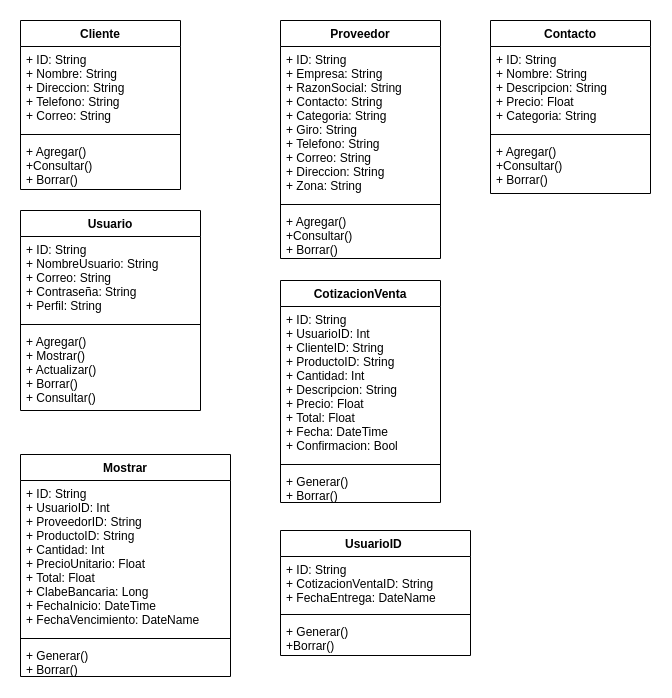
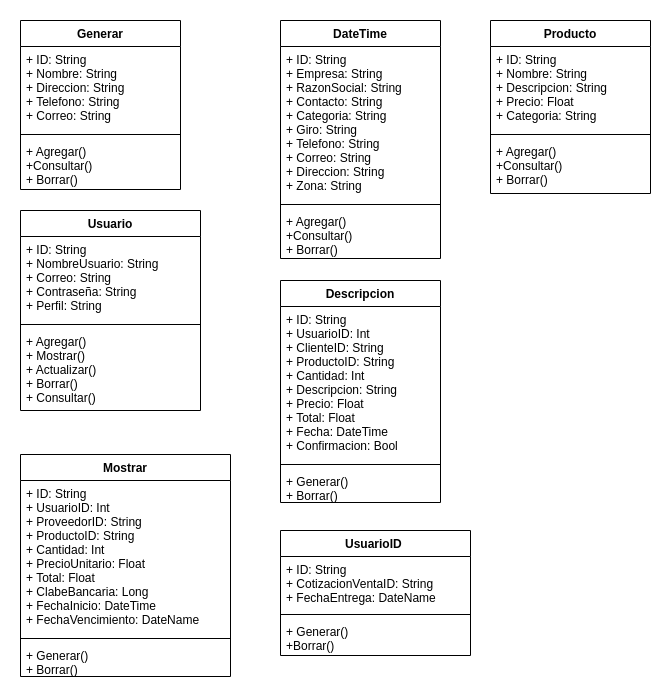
(100, 34) -> (100, 34)
(360, 34) -> (360, 34)
(570, 34) -> (570, 34)
(360, 294) -> (360, 294)
